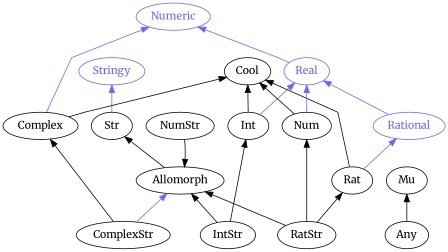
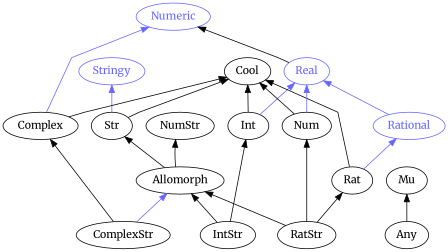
(247, 46) -> (247, 46)
none -> (174, 99)
(185, 149) -> (175, 157)
